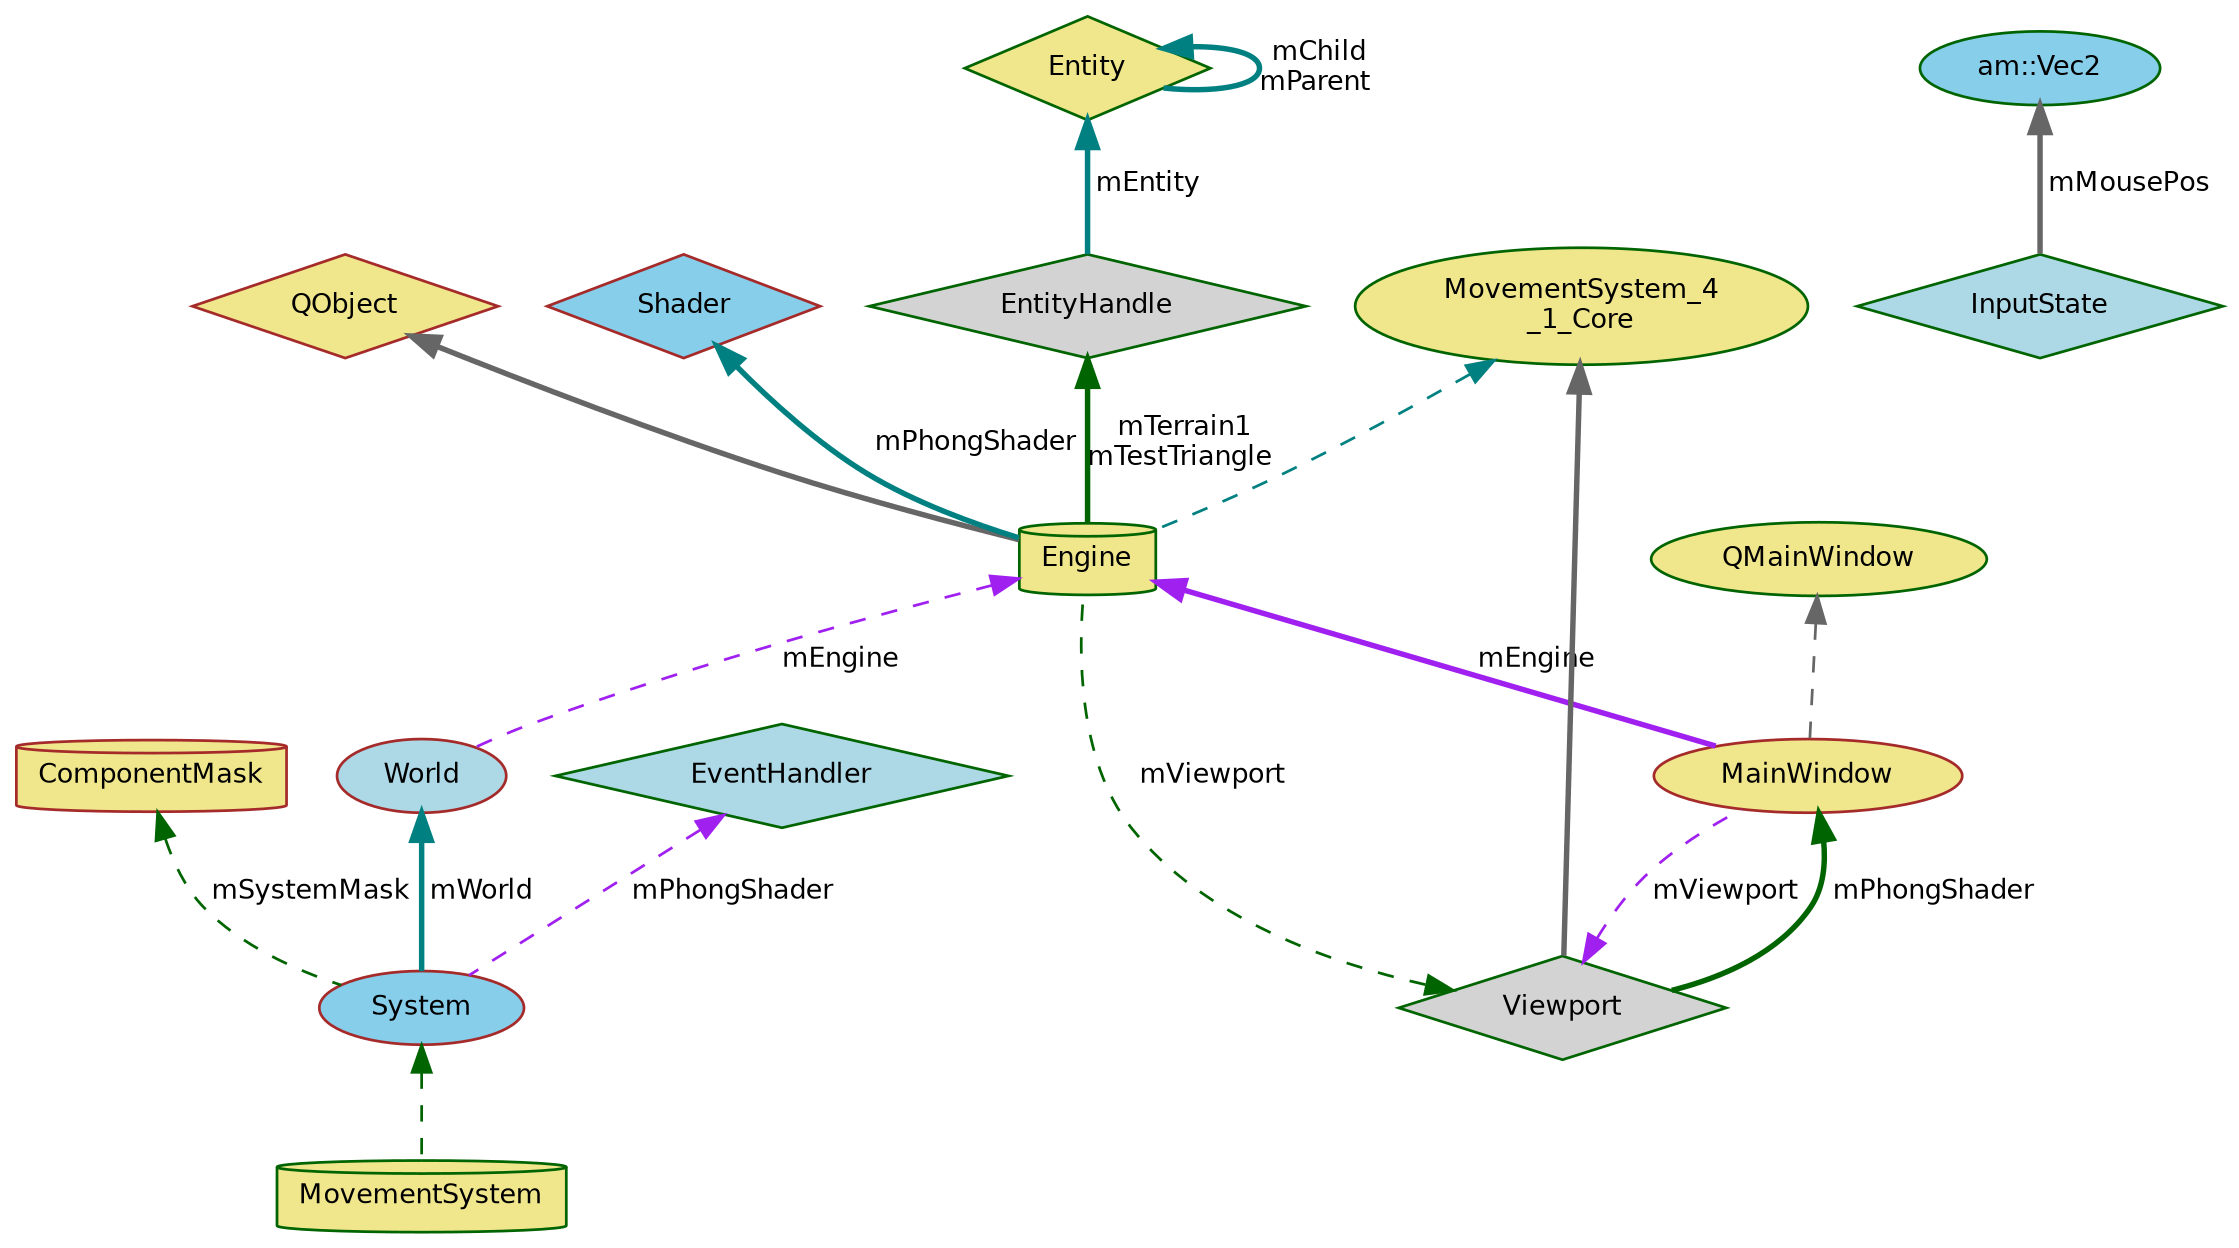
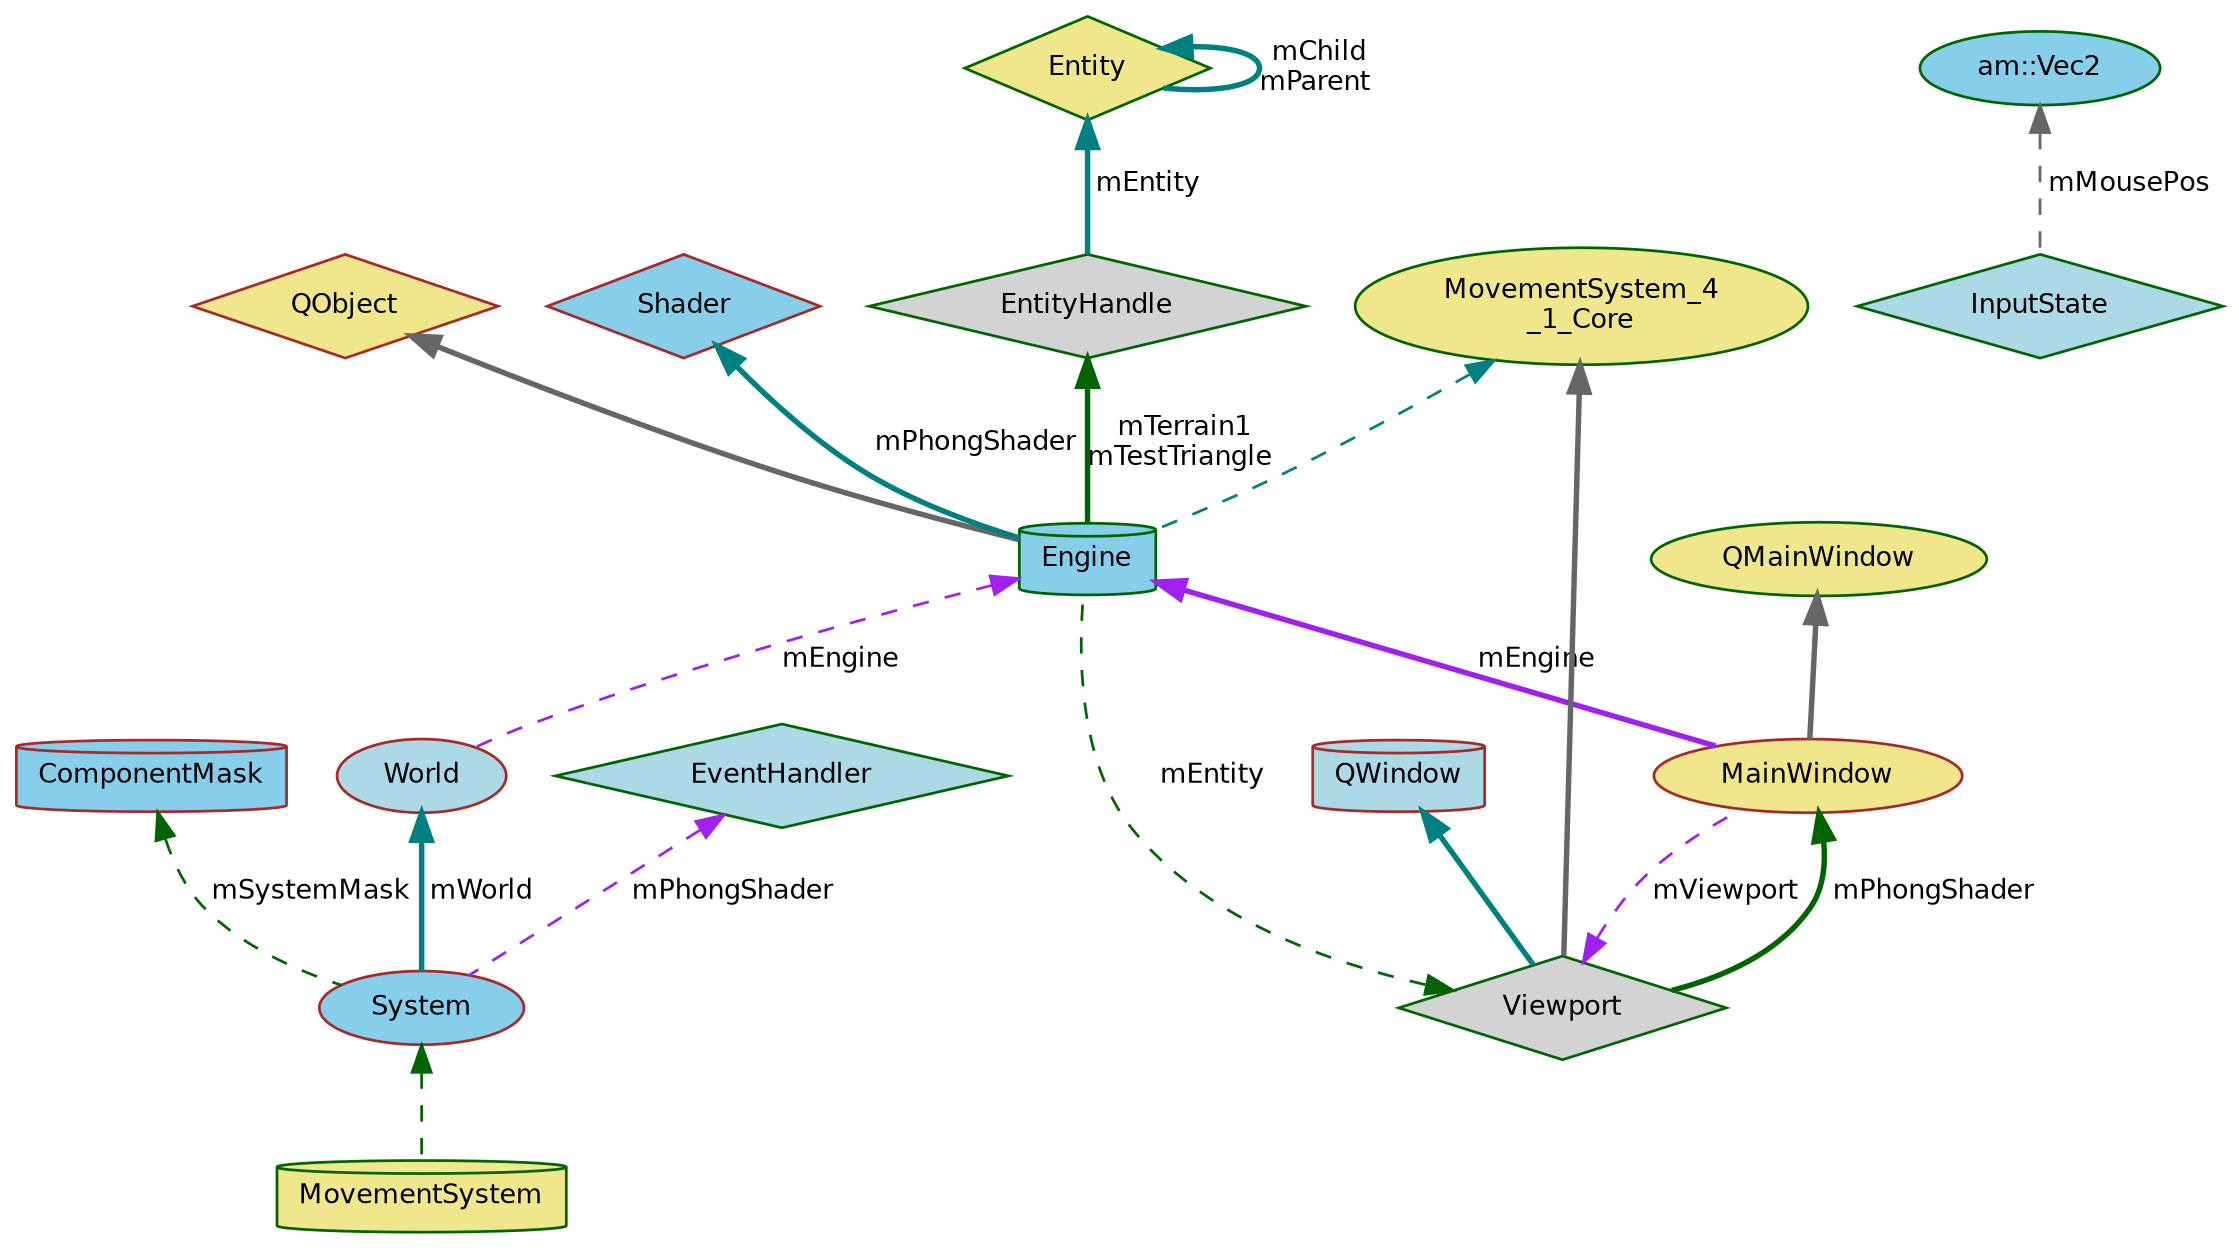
(2040, 193) -> (2040, 193)
(1088, 559) -> (1088, 559)
(1813, 681) -> (1813, 681)
(151, 776) -> (151, 776)
(1209, 776) -> (1209, 776)
none -> (1399, 776)
